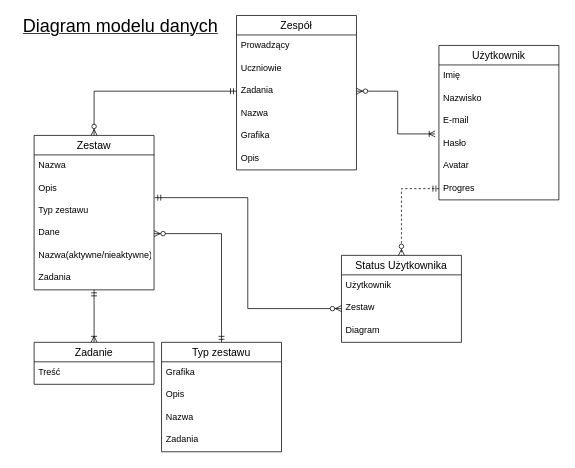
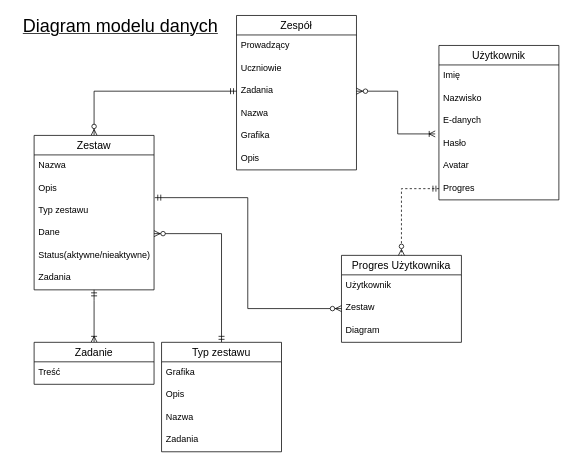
(456, 120) -> (463, 120)
(100, 255) -> (103, 255)
(401, 266) -> (401, 266)
